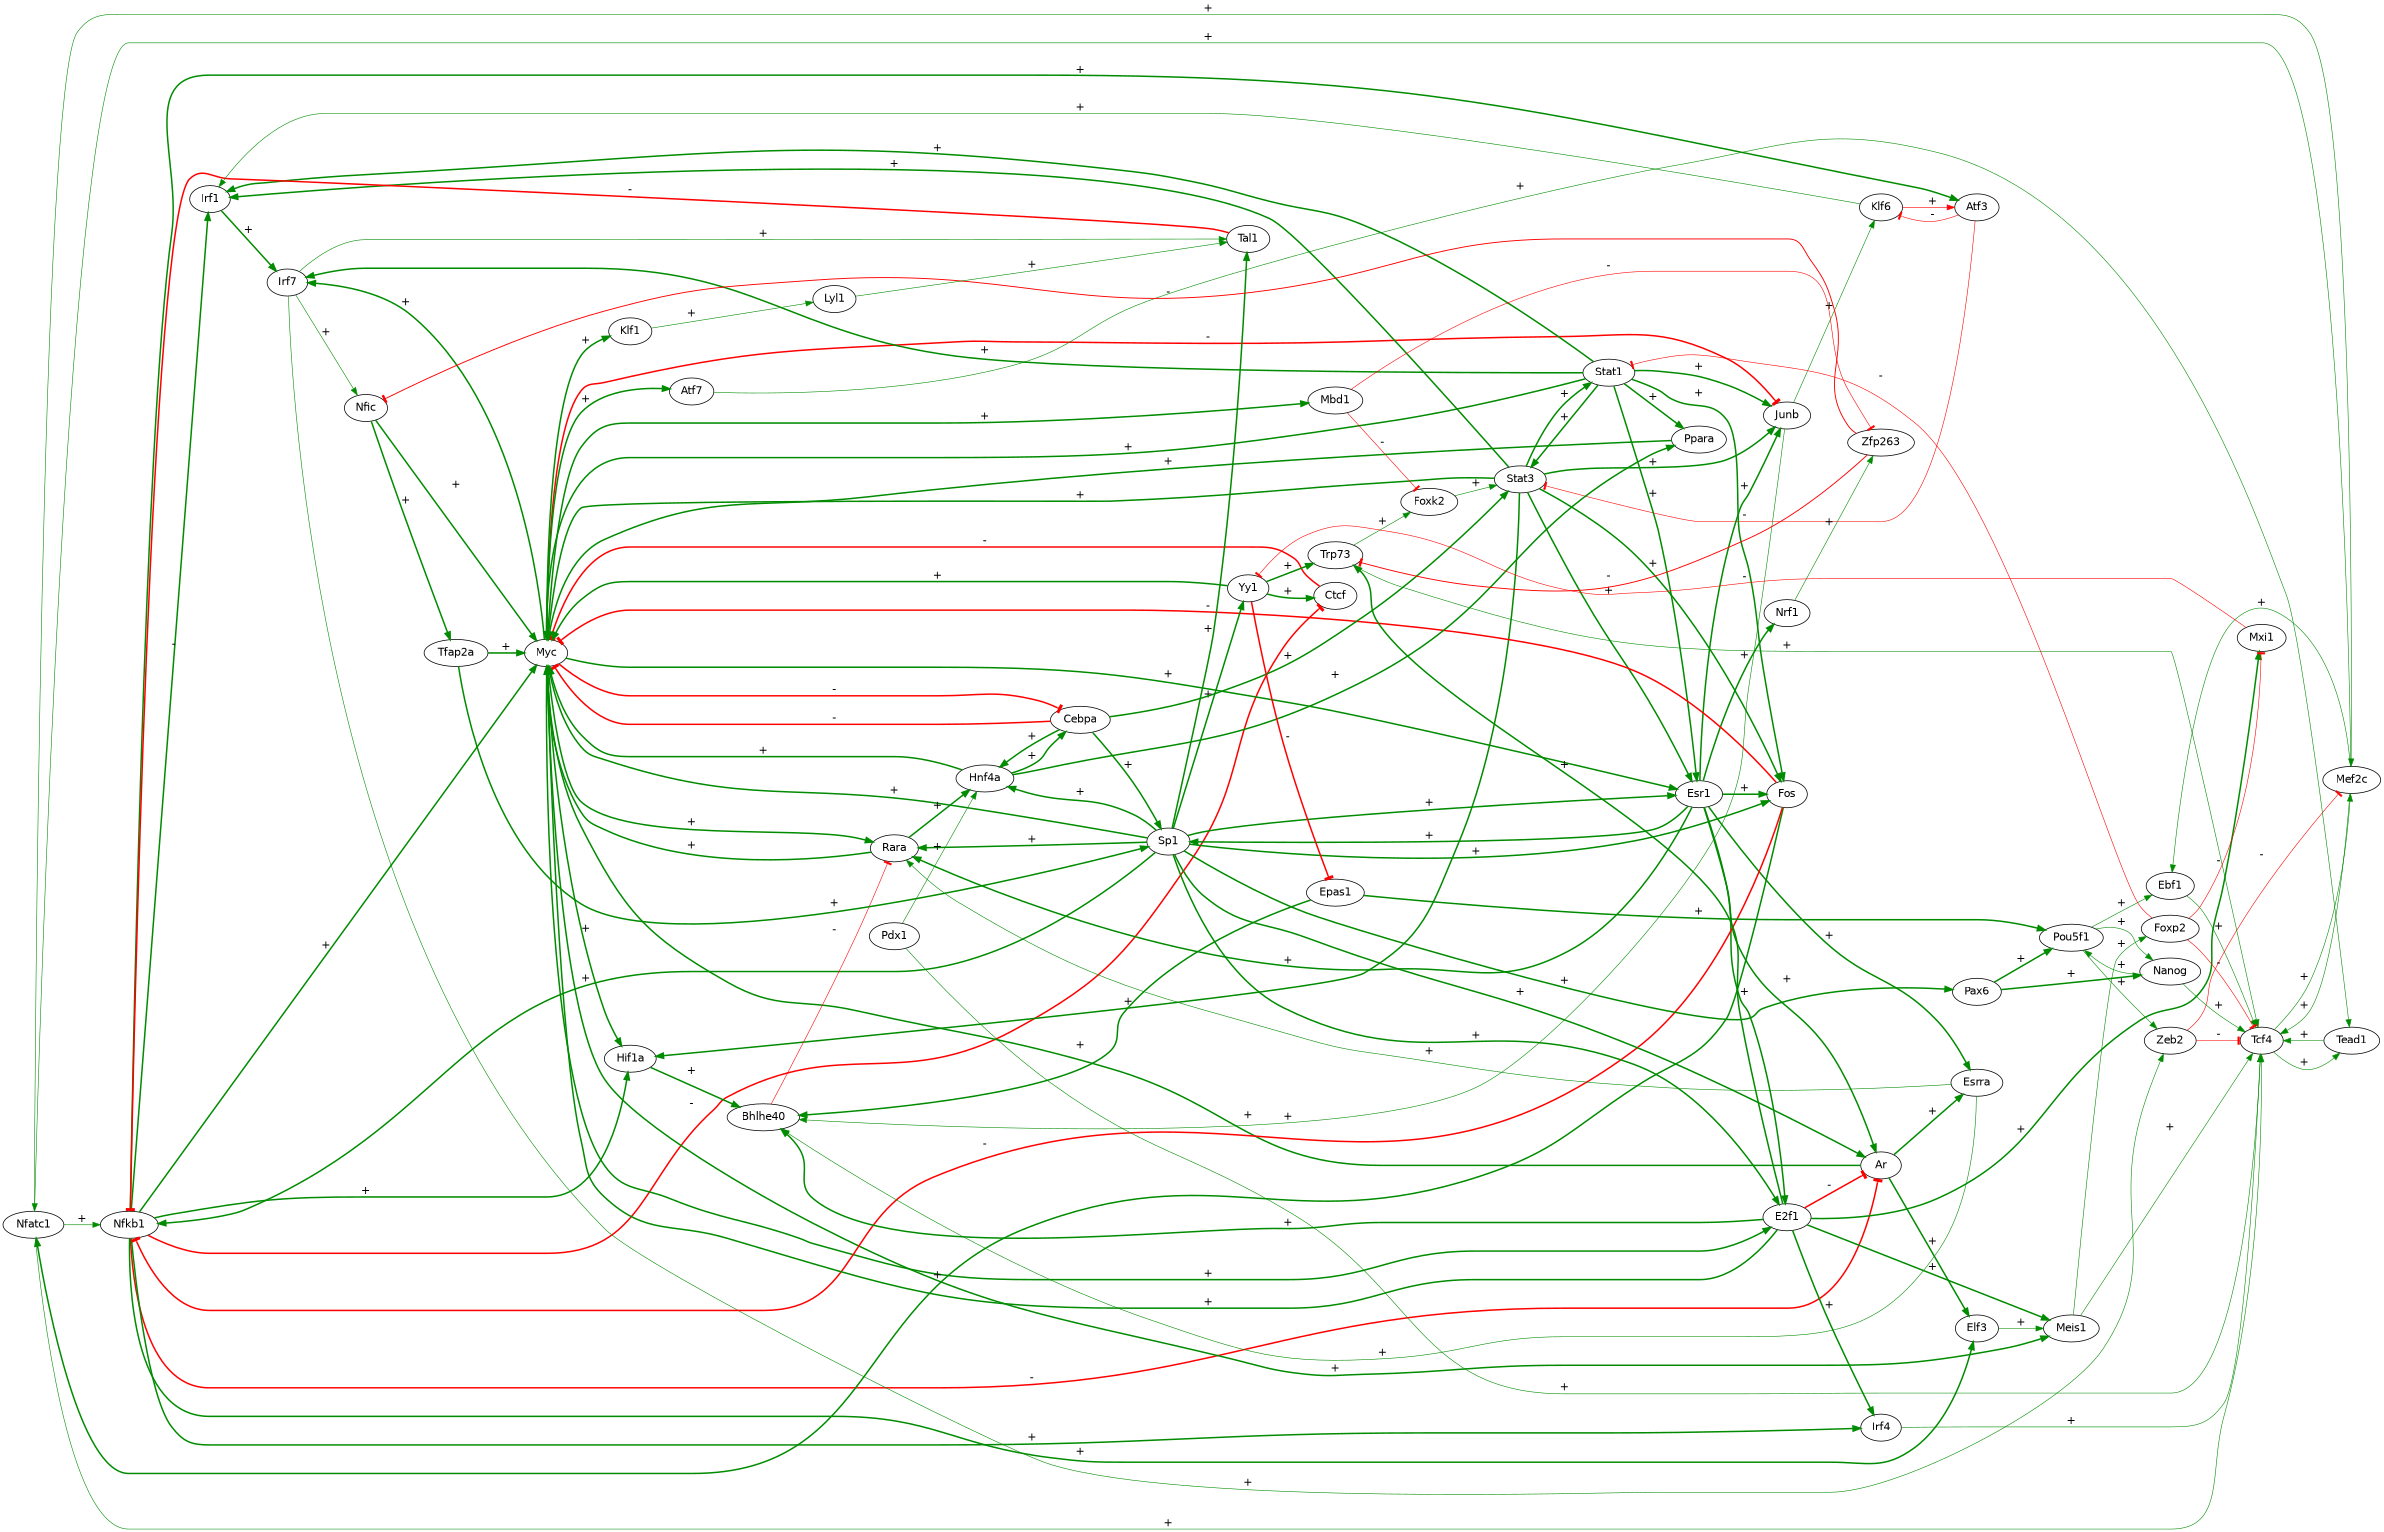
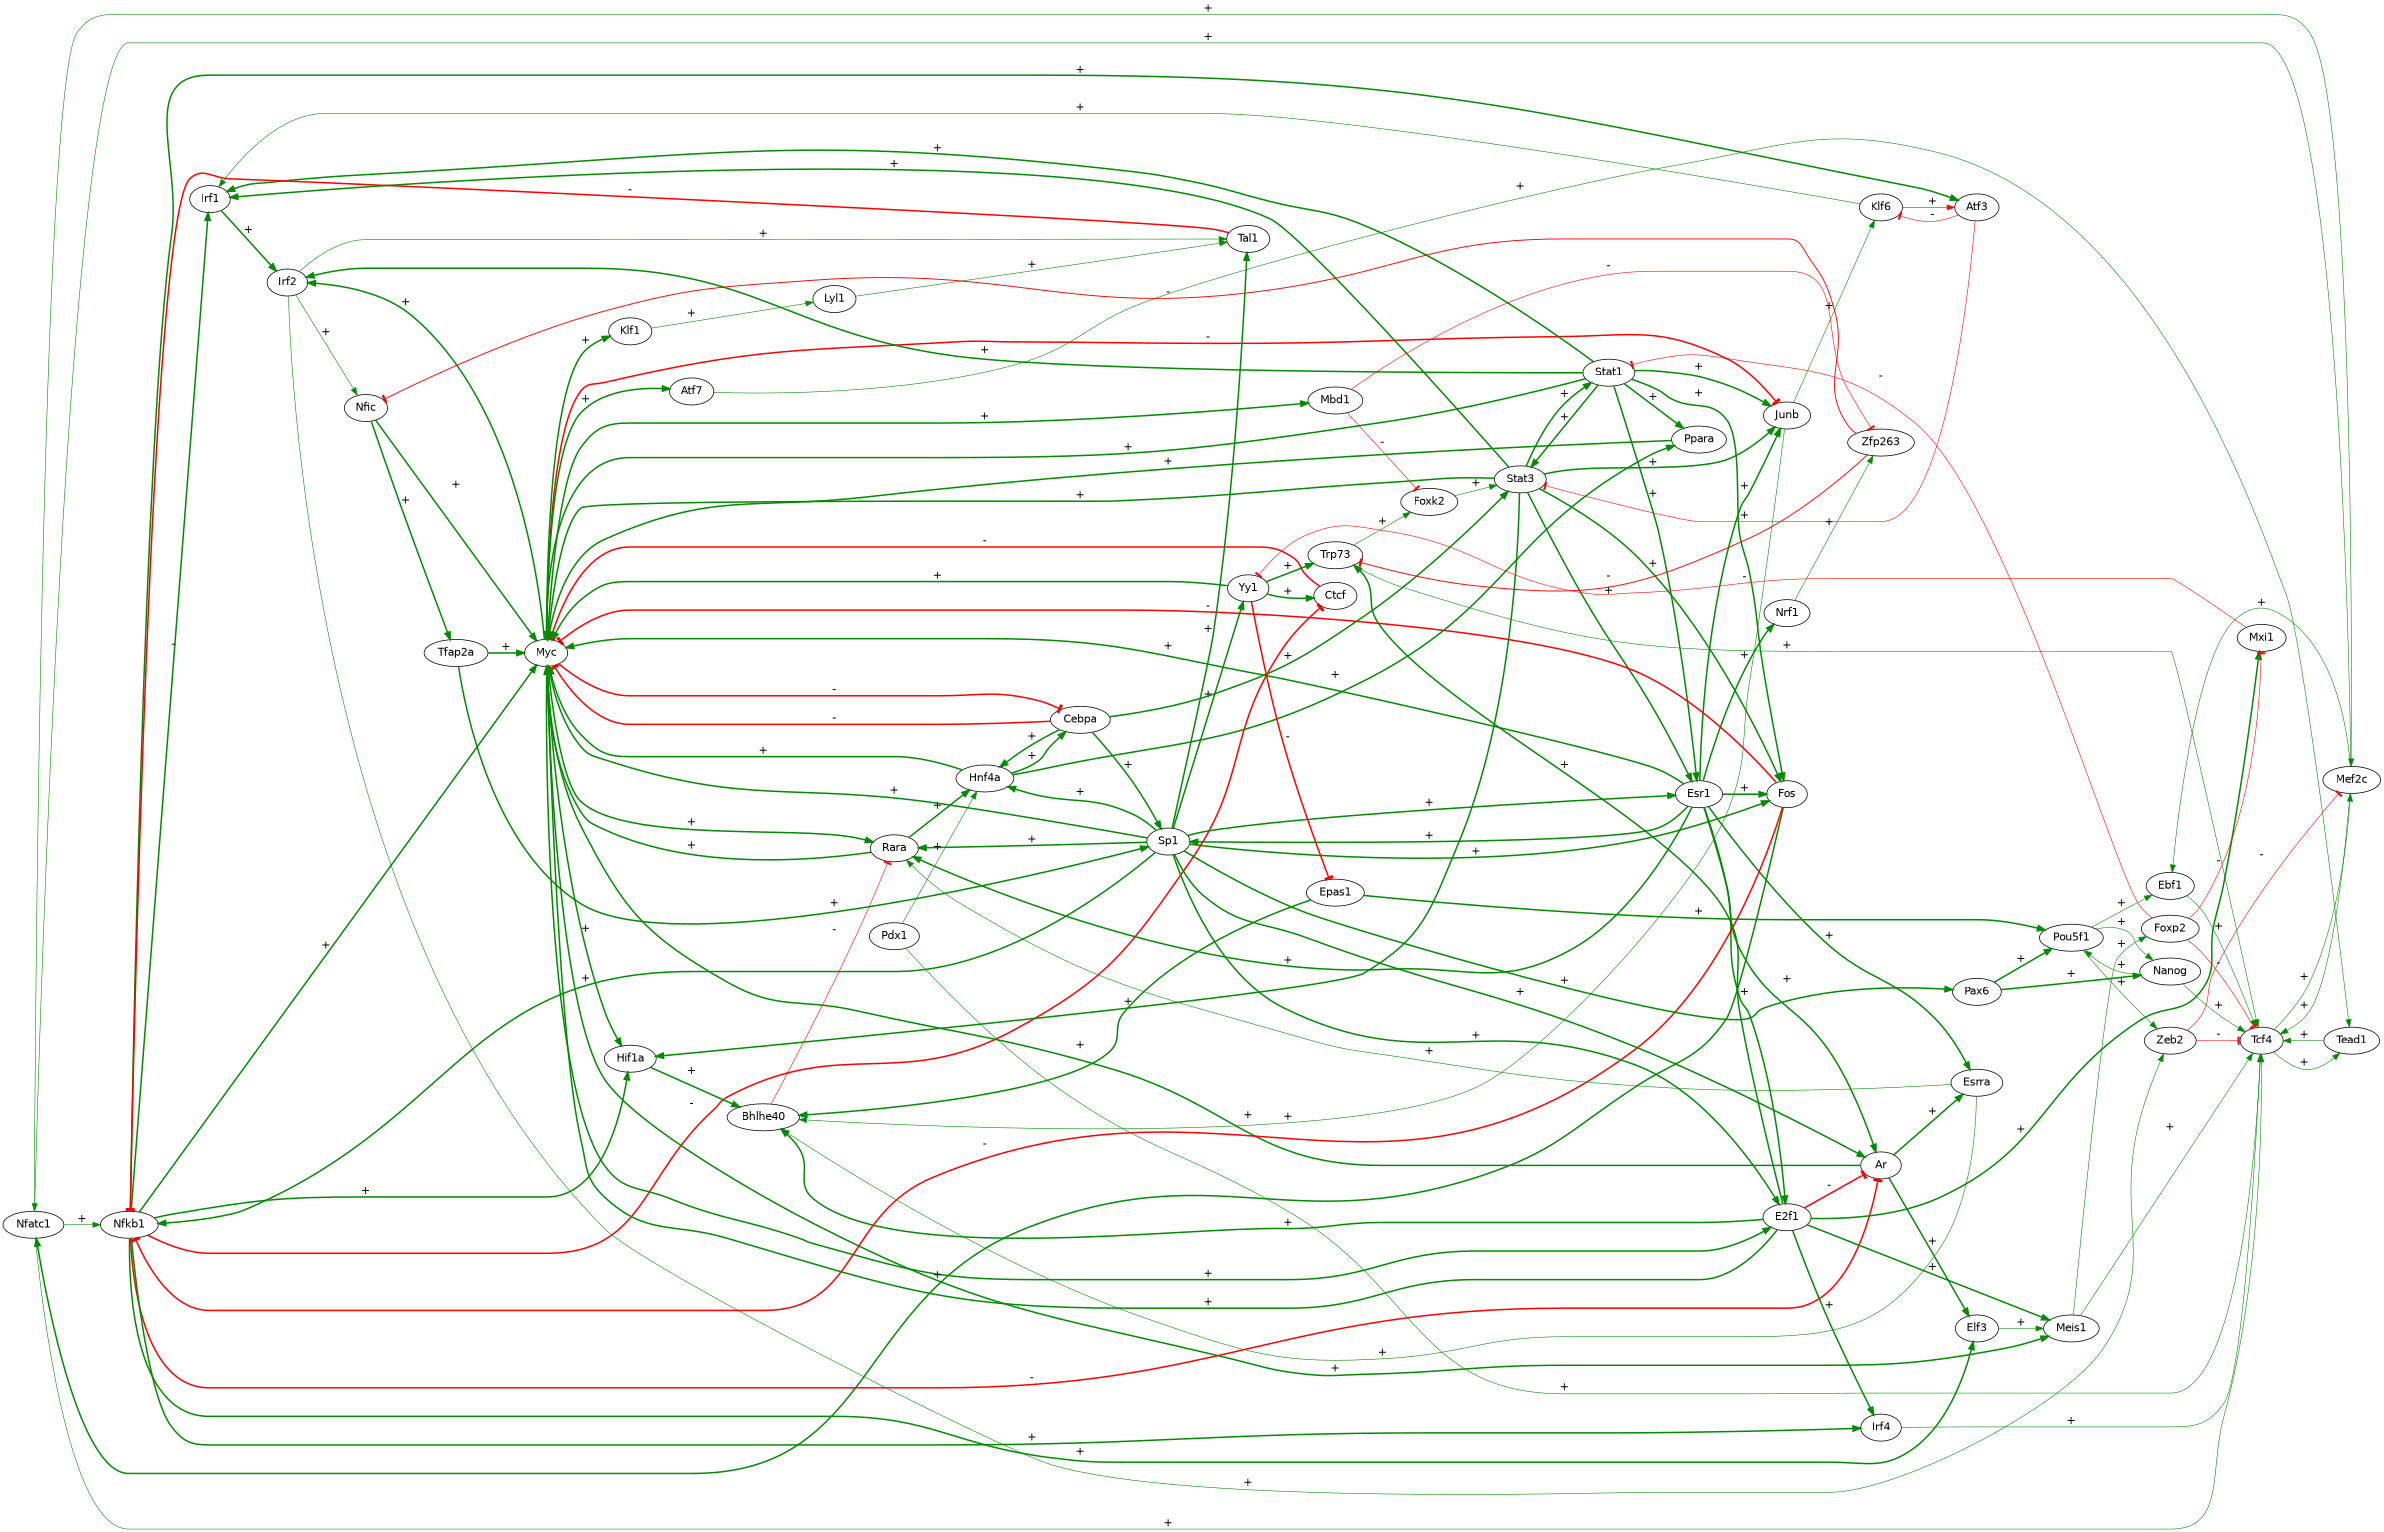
(287, 283) -> (287, 283)
(1745, 516) -> (1745, 516)
(1123, 676) -> (1137, 650)
